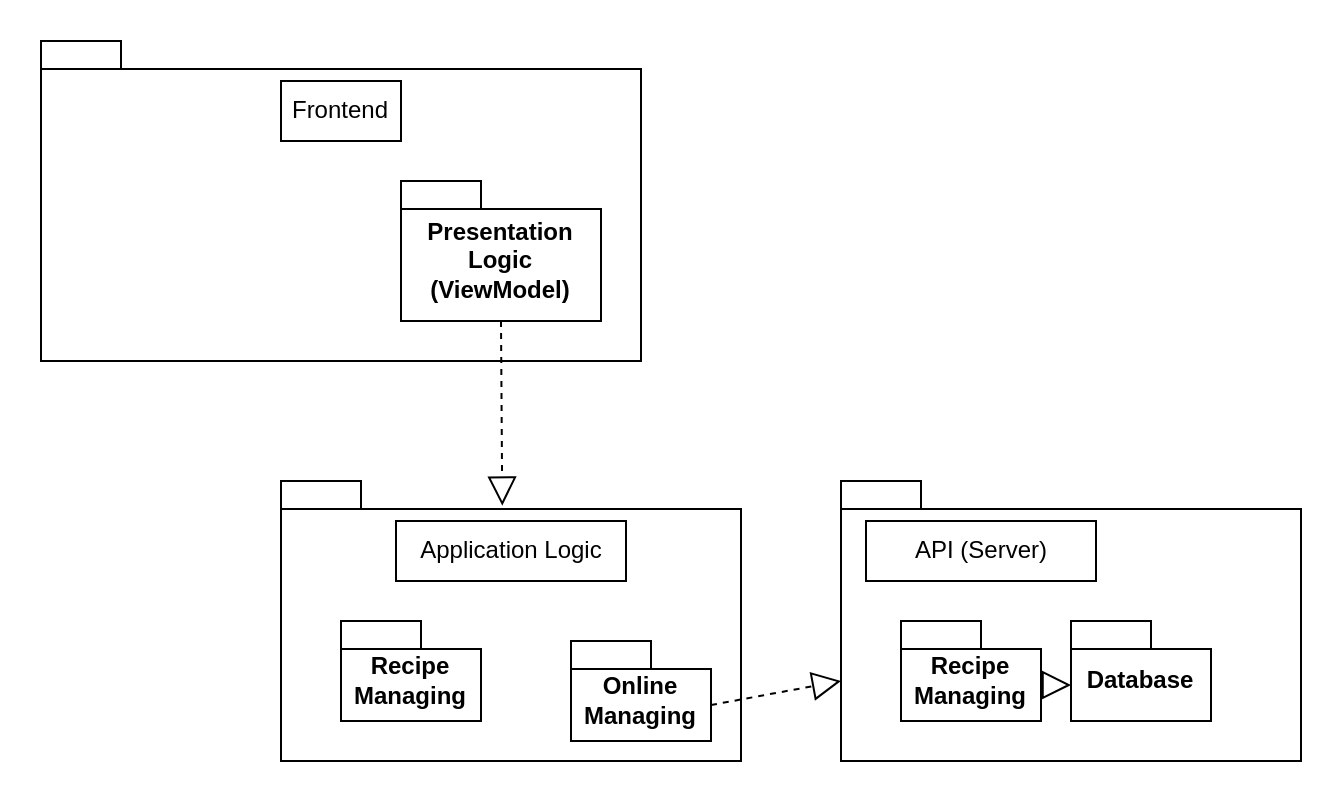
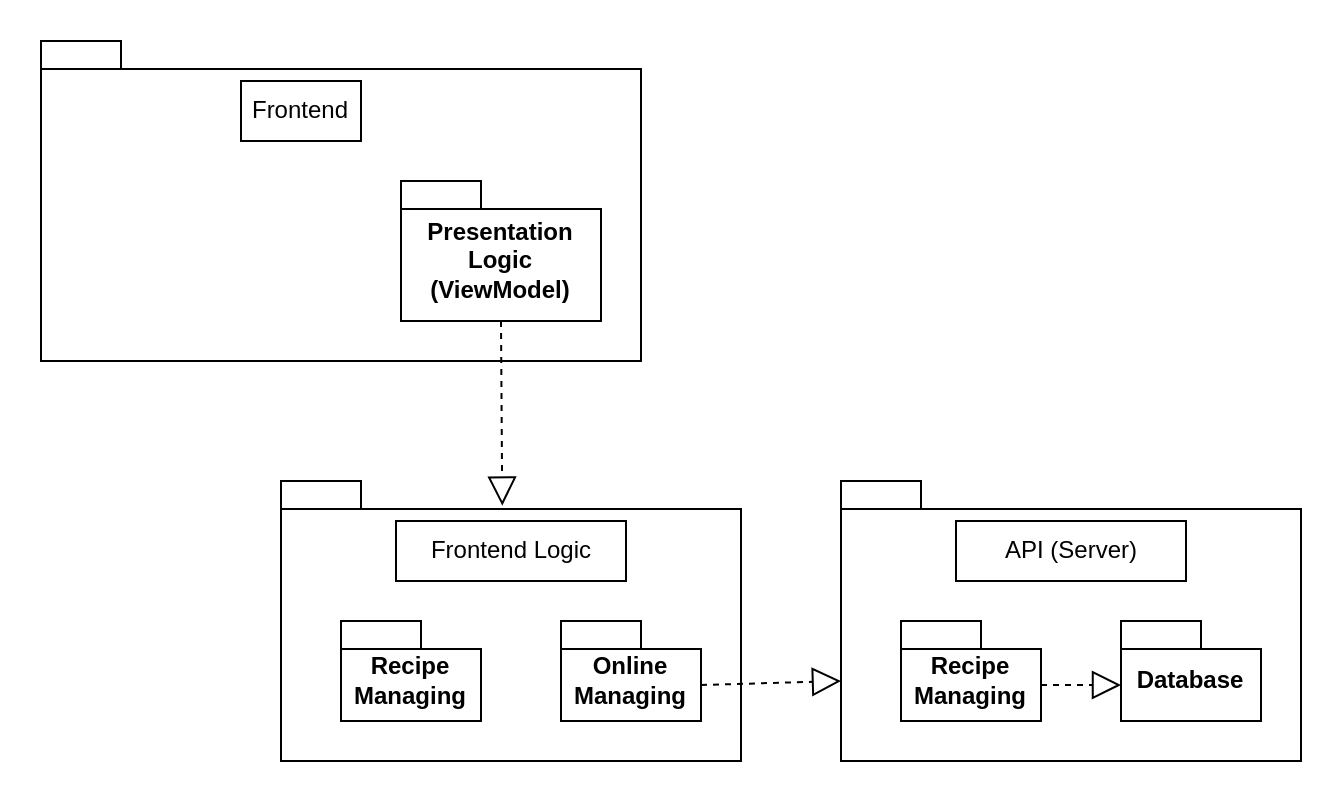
(341, 111) -> (301, 111)
(512, 551) -> (512, 551)
(981, 551) -> (1071, 551)
(1141, 671) -> (1191, 671)
(641, 691) -> (631, 671)
